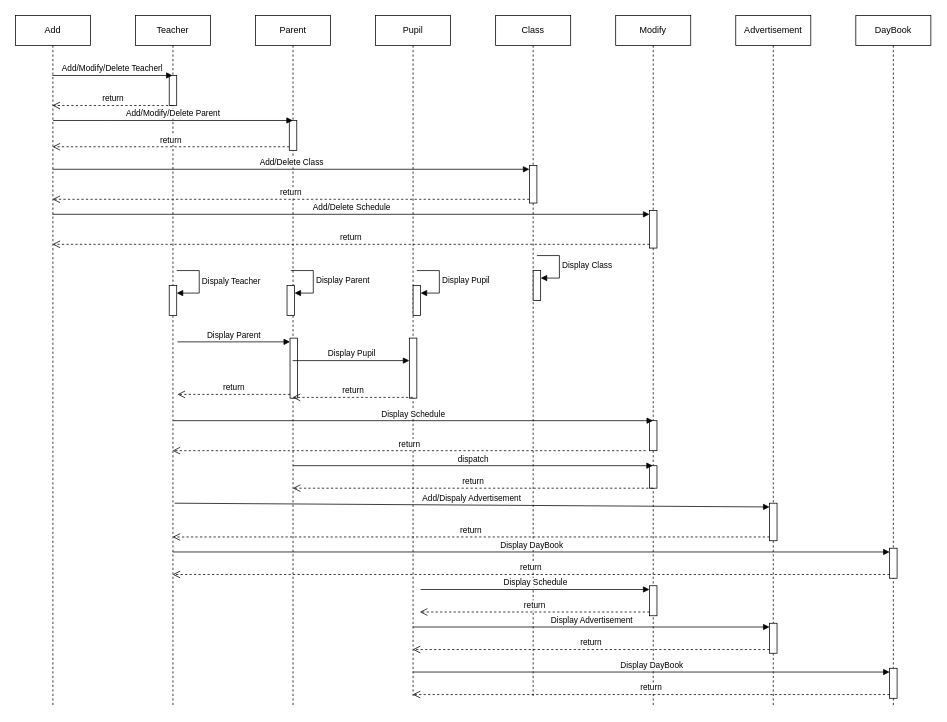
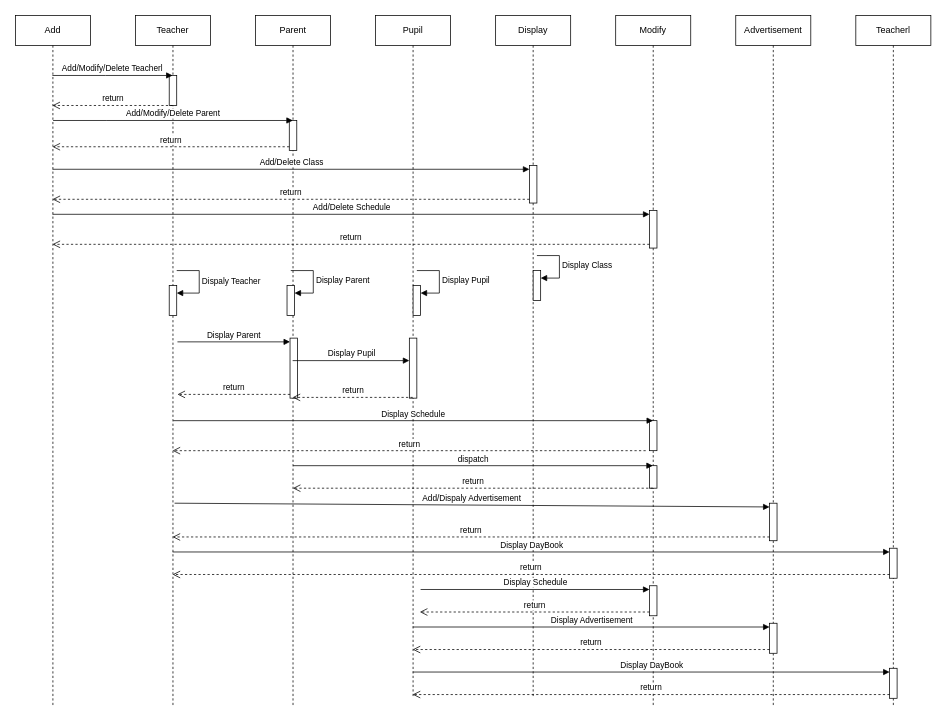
(533, 30) -> (533, 30)
(893, 30) -> (893, 30)
